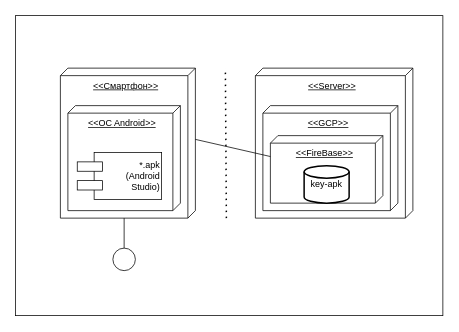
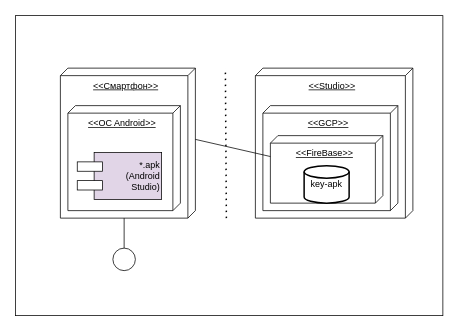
(332, 86) -> (332, 86)
(128, 176) -> (128, 176)
